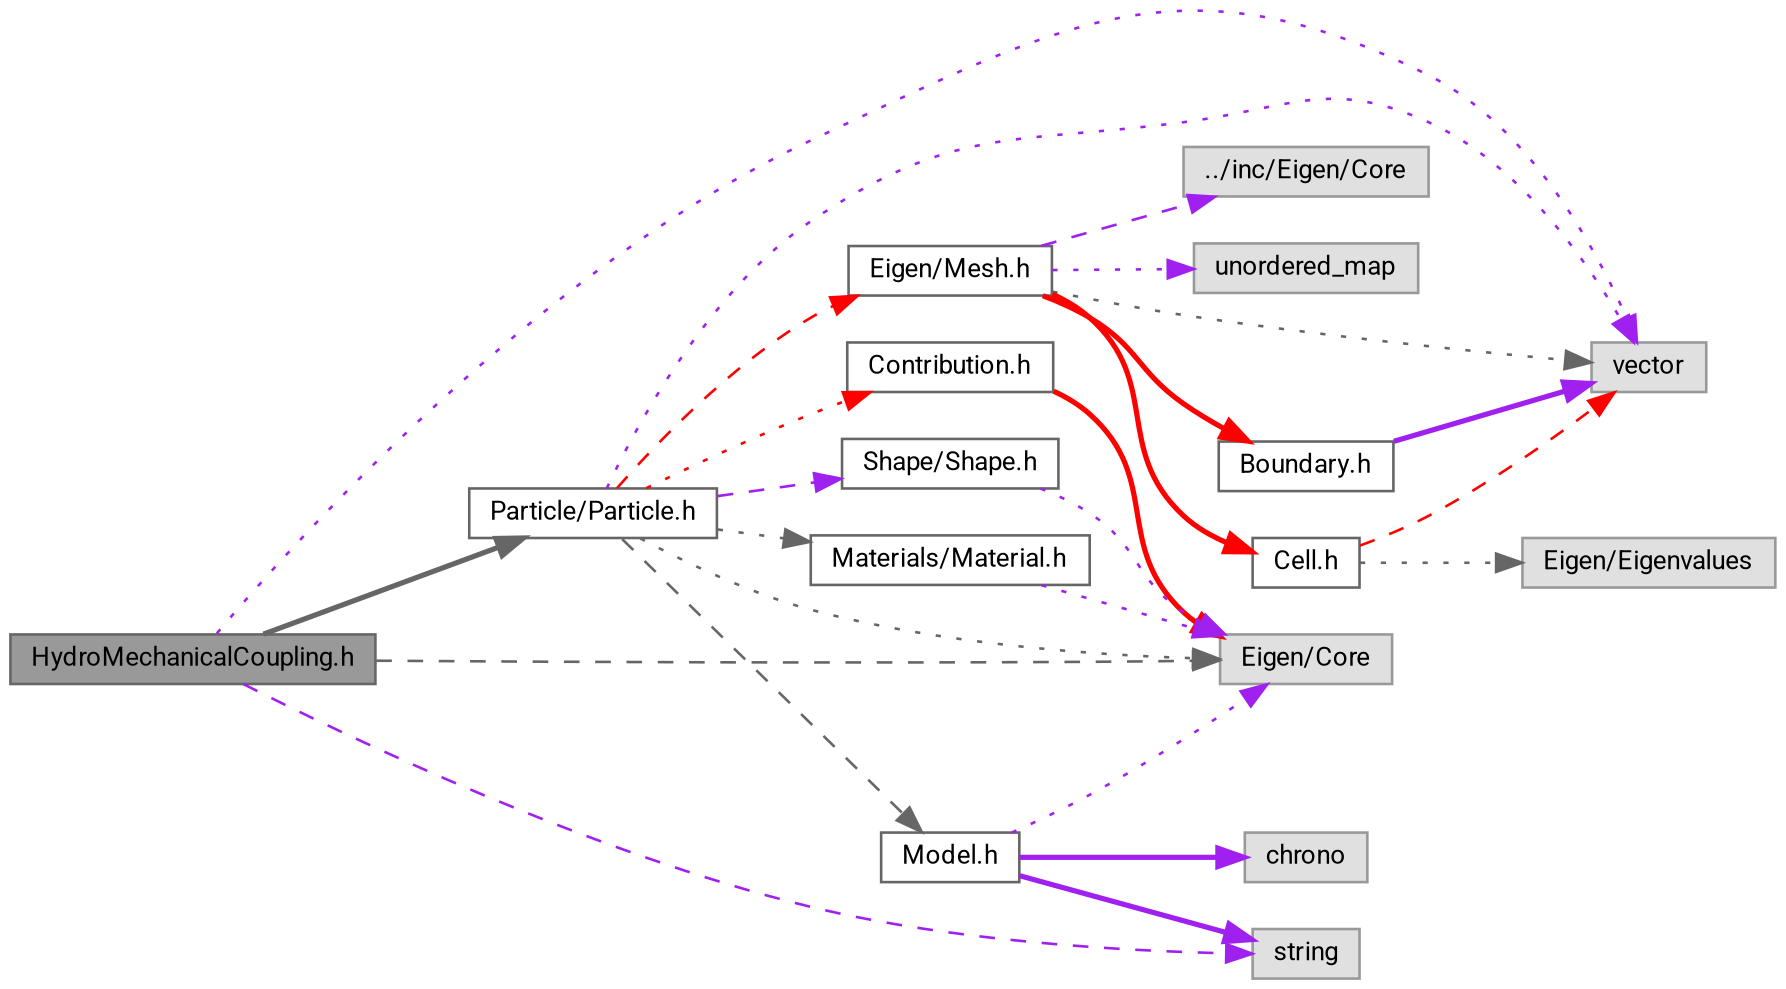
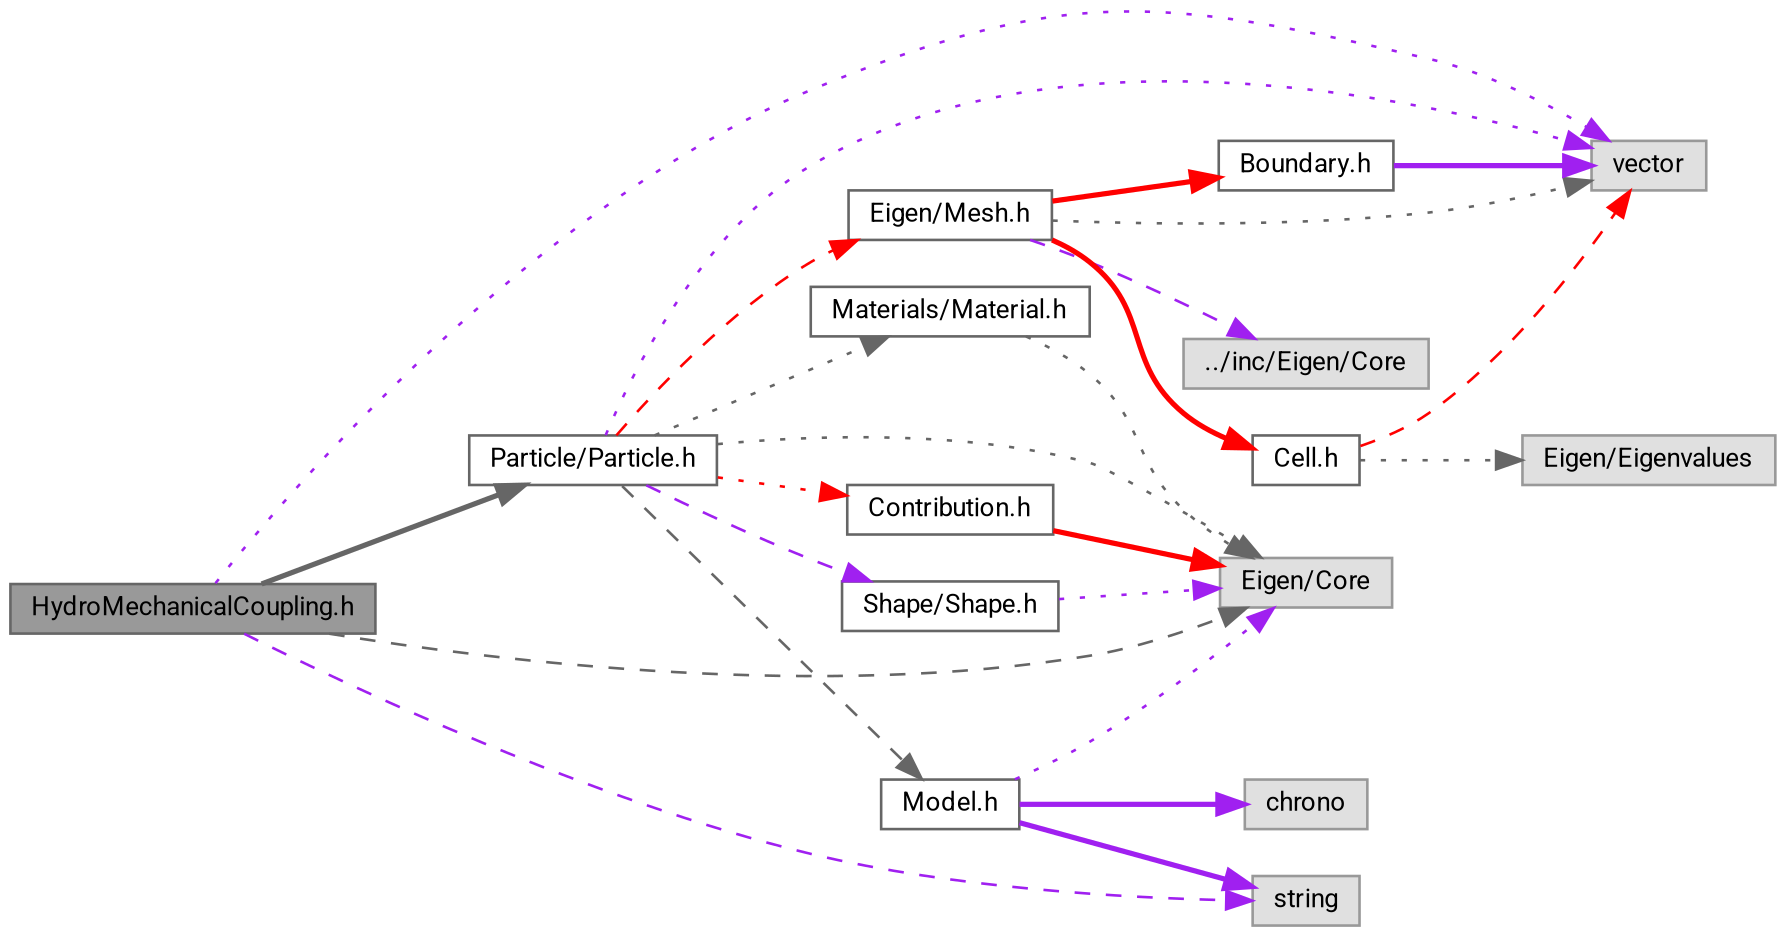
(1306, 268) -> none
(1118, 607) -> (1134, 433)
